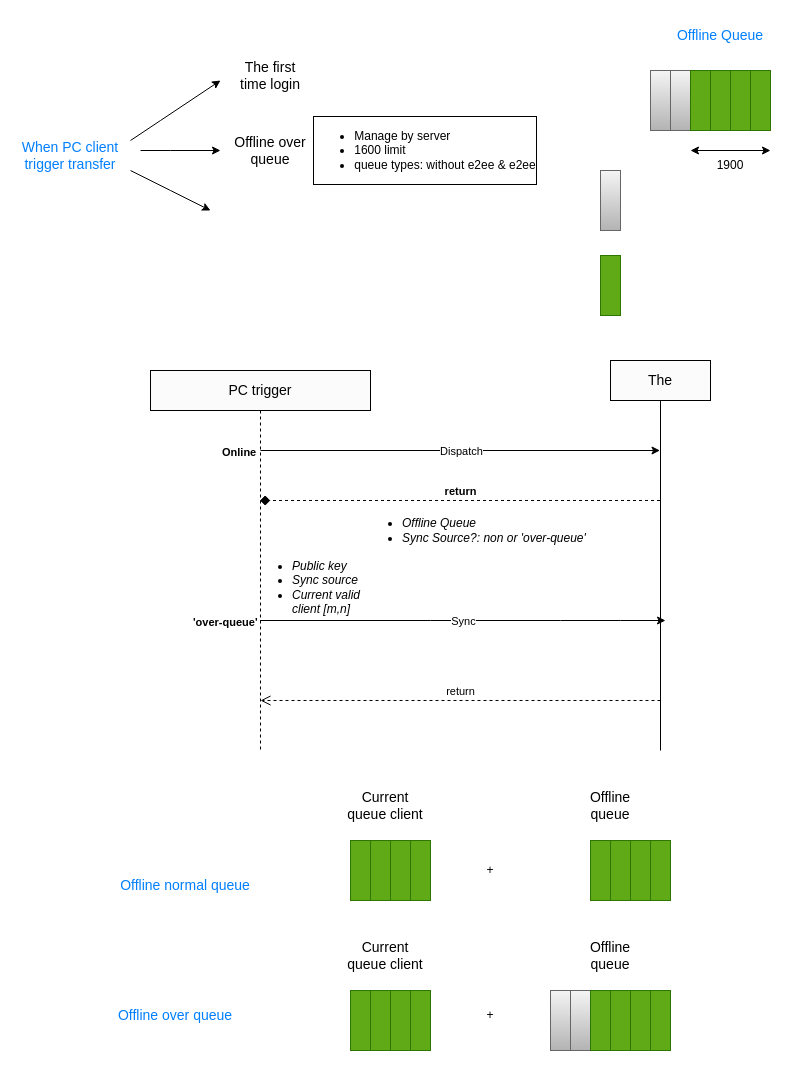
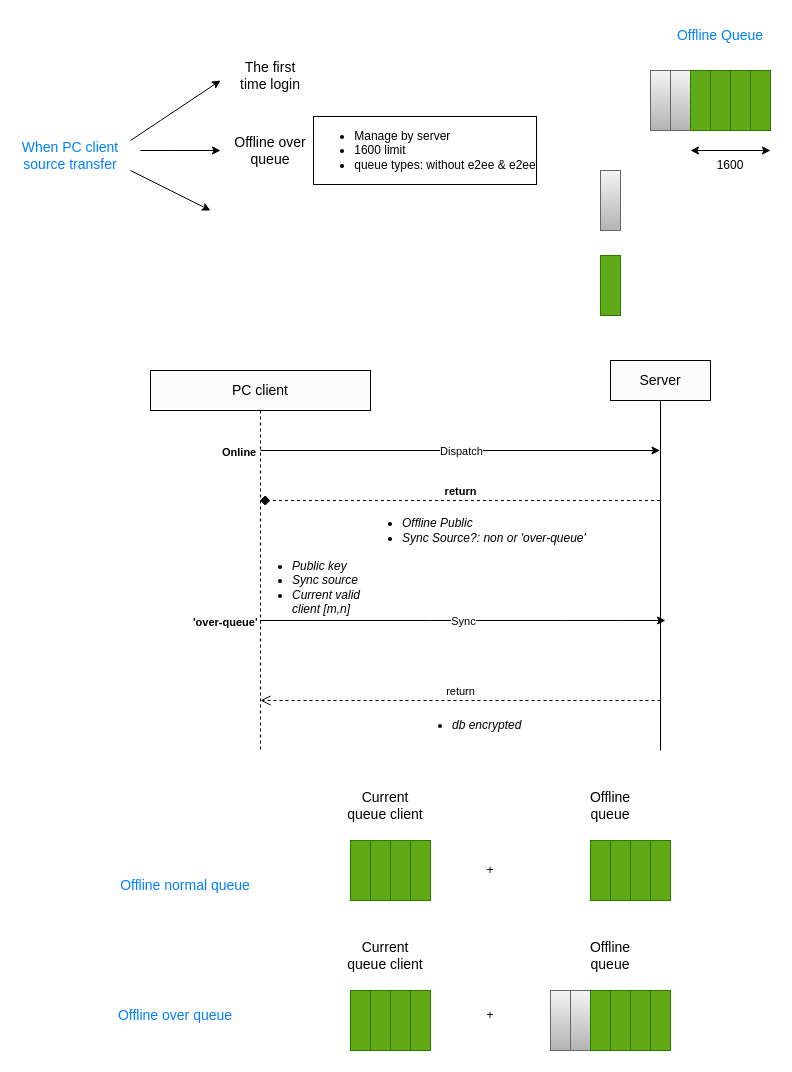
(71, 156) -> (71, 156)
(731, 166) -> (731, 166)
(661, 381) -> (661, 381)
(261, 391) -> (261, 391)
(462, 531) -> (462, 531)
none -> (471, 726)
